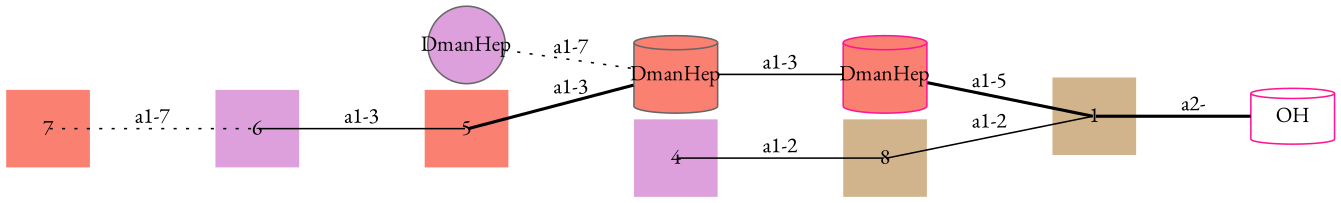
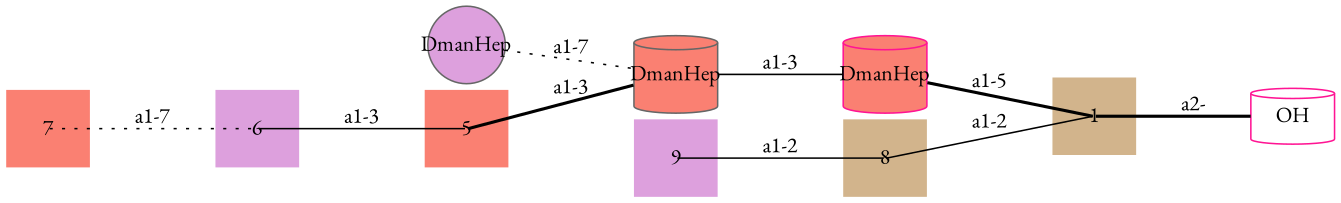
(676, 158) -> (676, 158)
